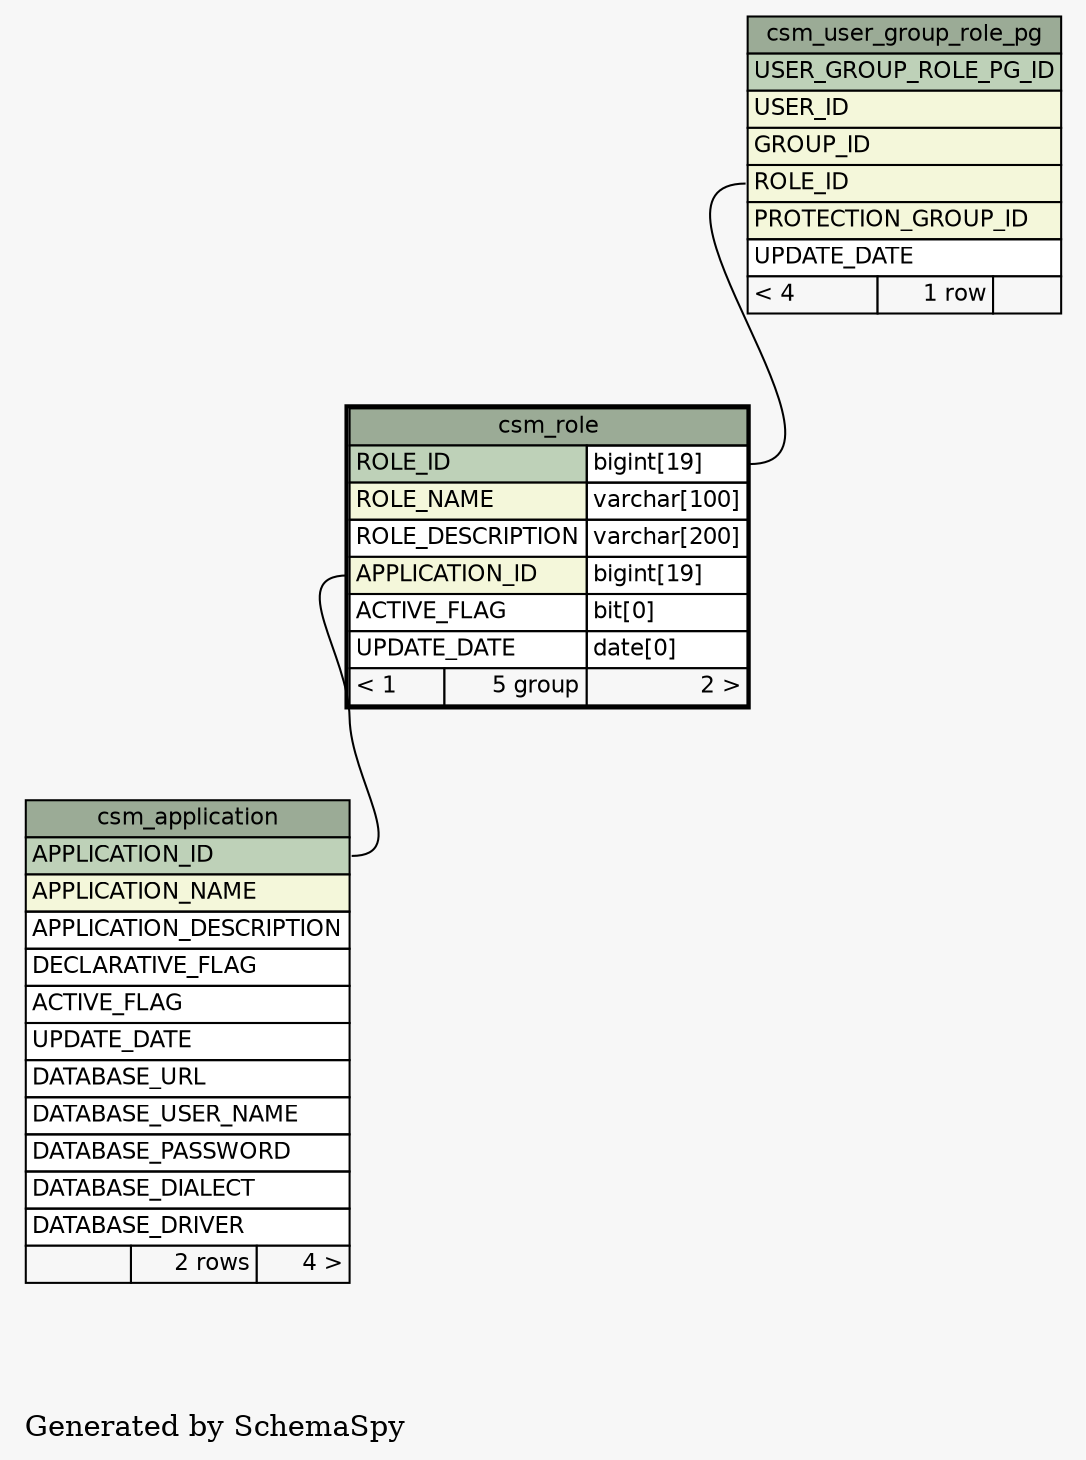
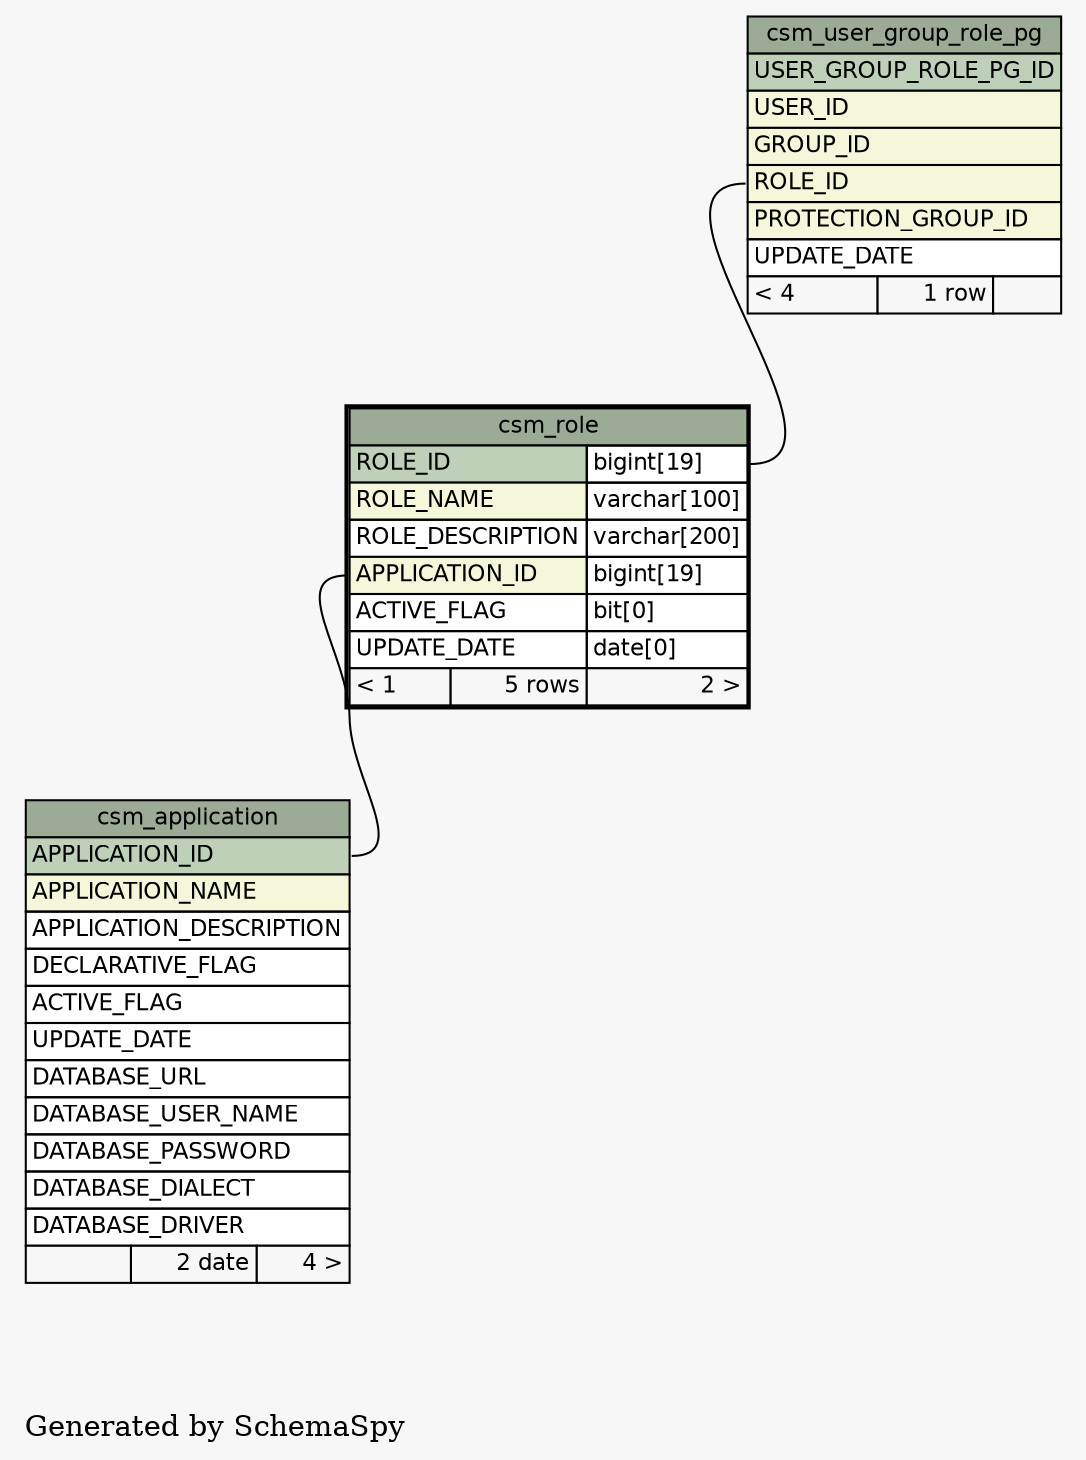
(536, 686) -> (542, 686)
(212, 1263) -> (213, 1263)
